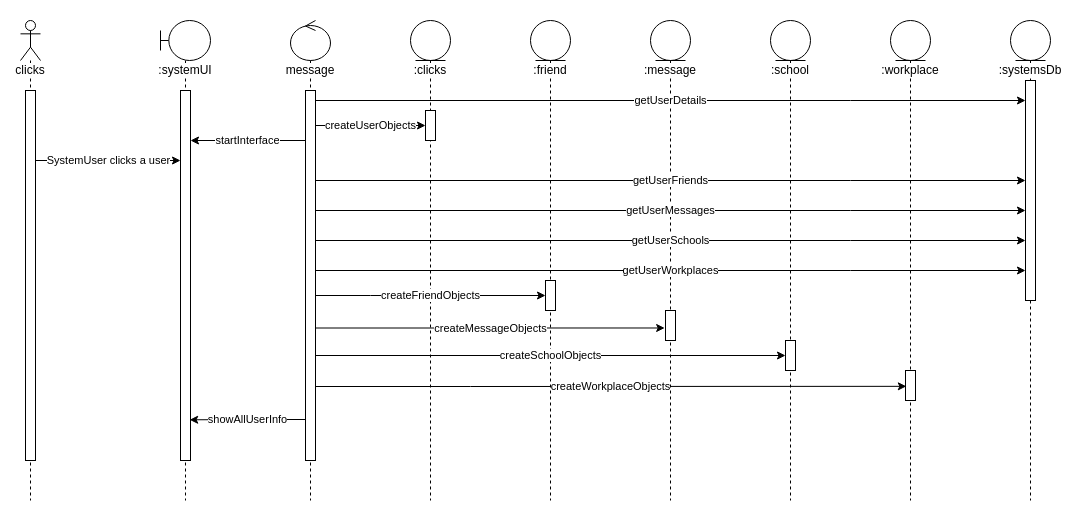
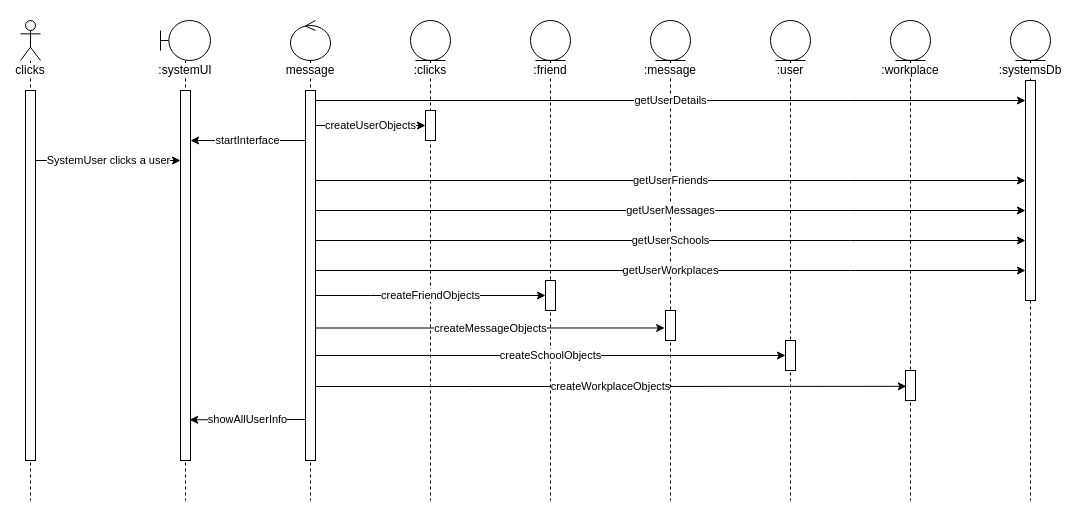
(791, 78) -> (791, 71)
